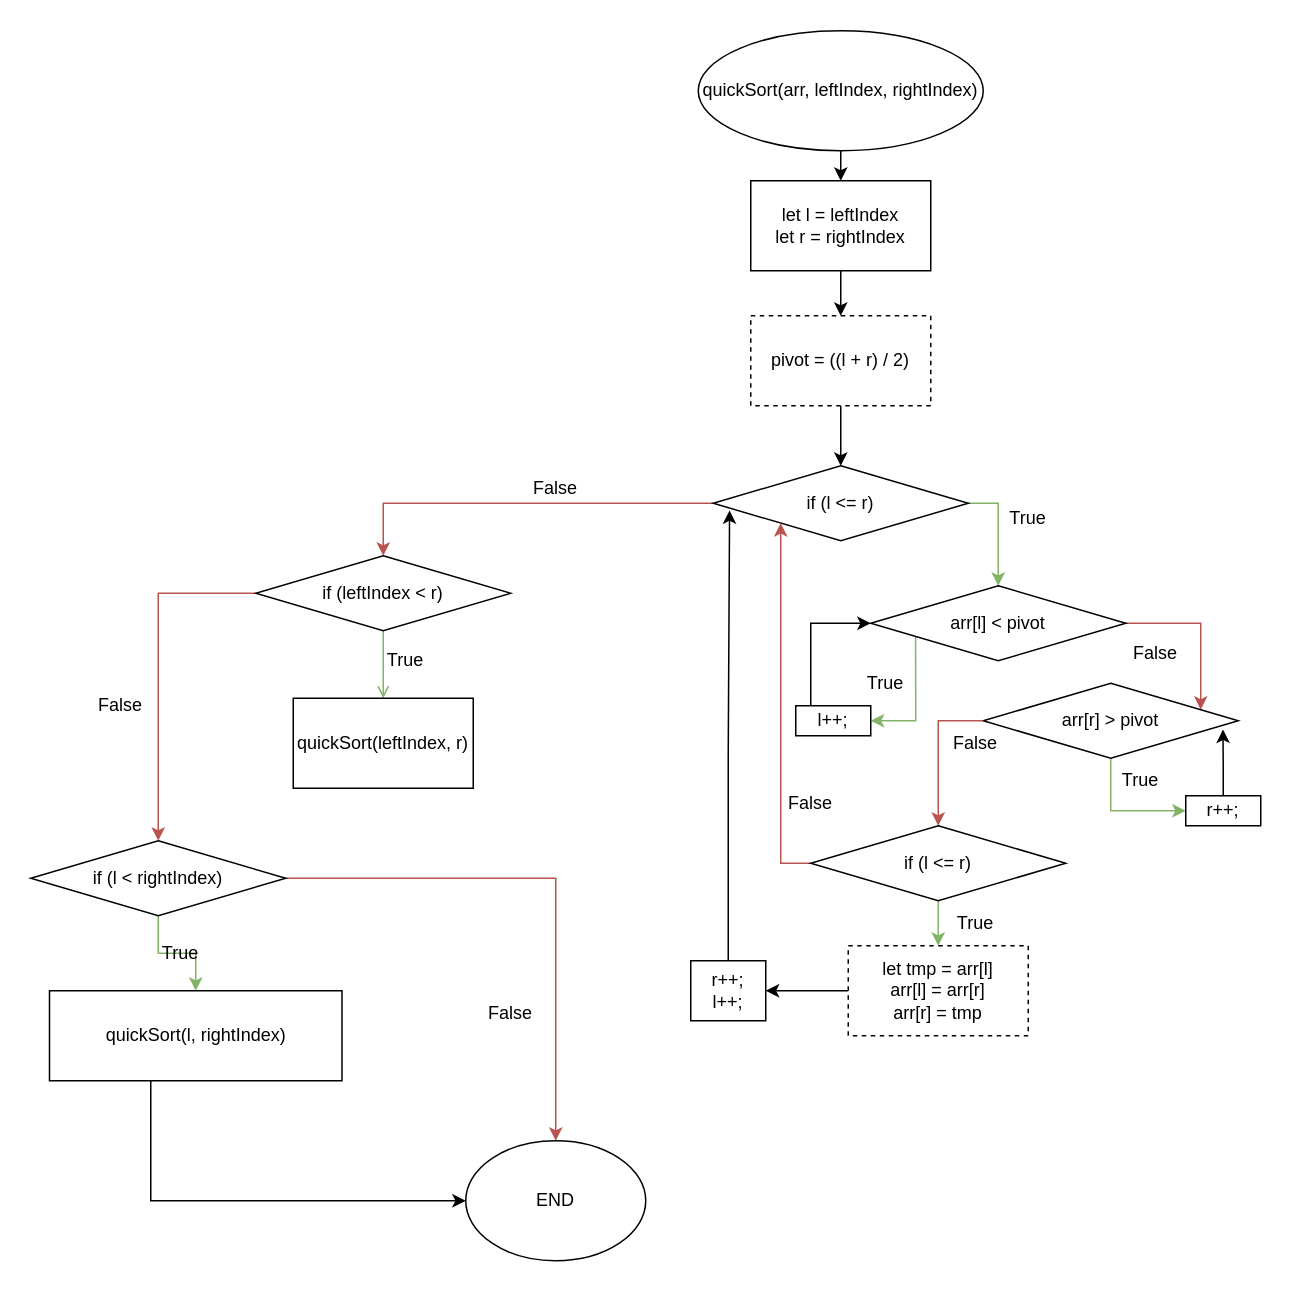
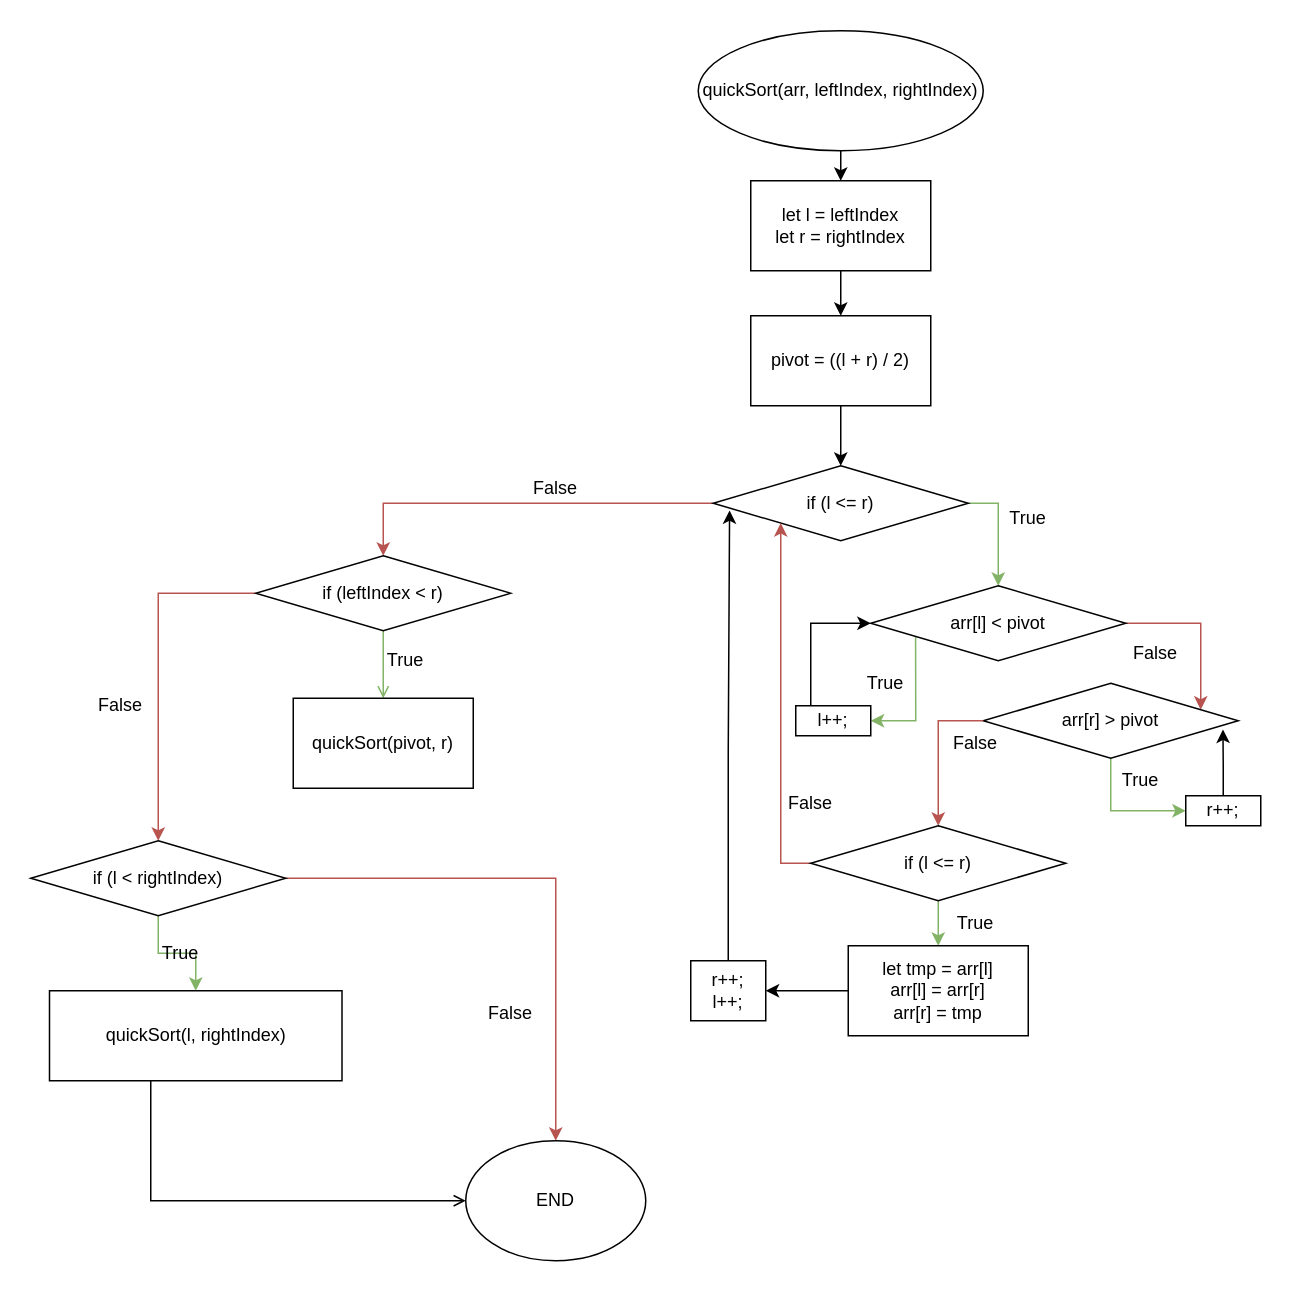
(841, 361) -> (841, 361)
(383, 743) -> (383, 743)
(938, 991) -> (938, 991)
(454, 1201) -> (456, 1201)
